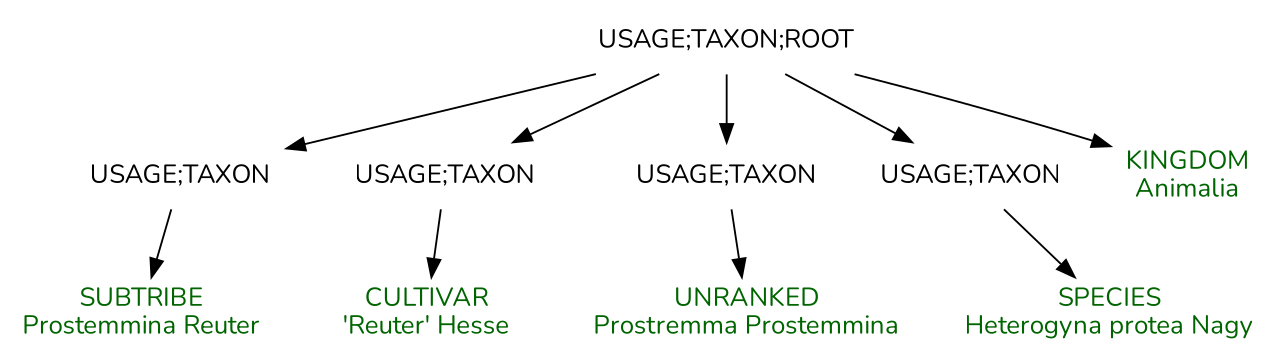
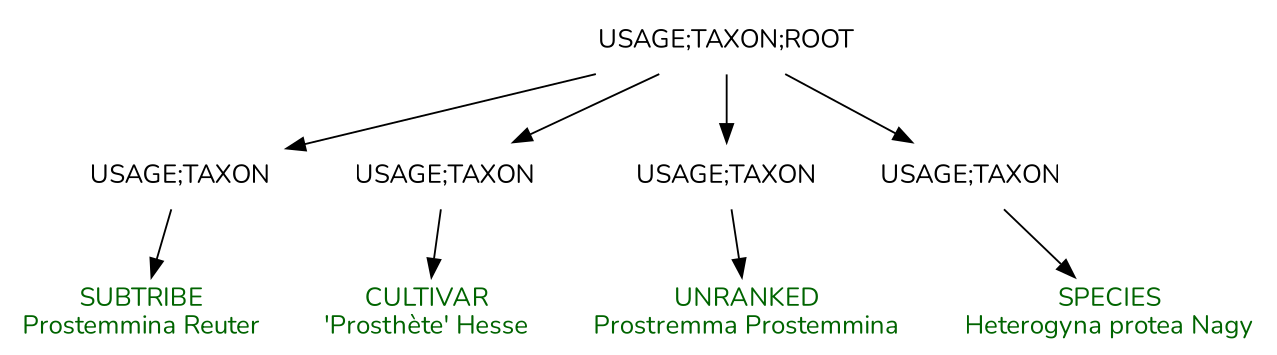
(1188, 176) -> none
(427, 313) -> (427, 313)
